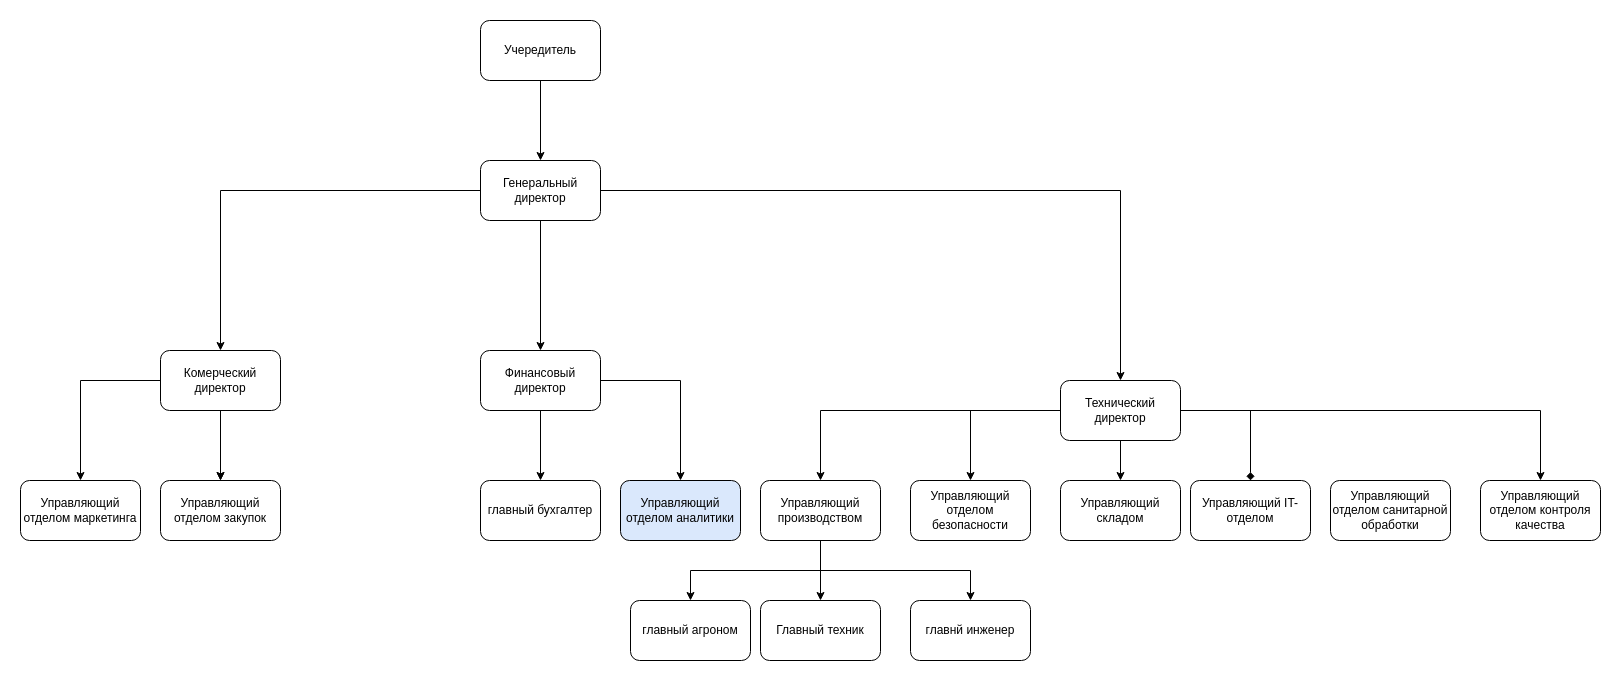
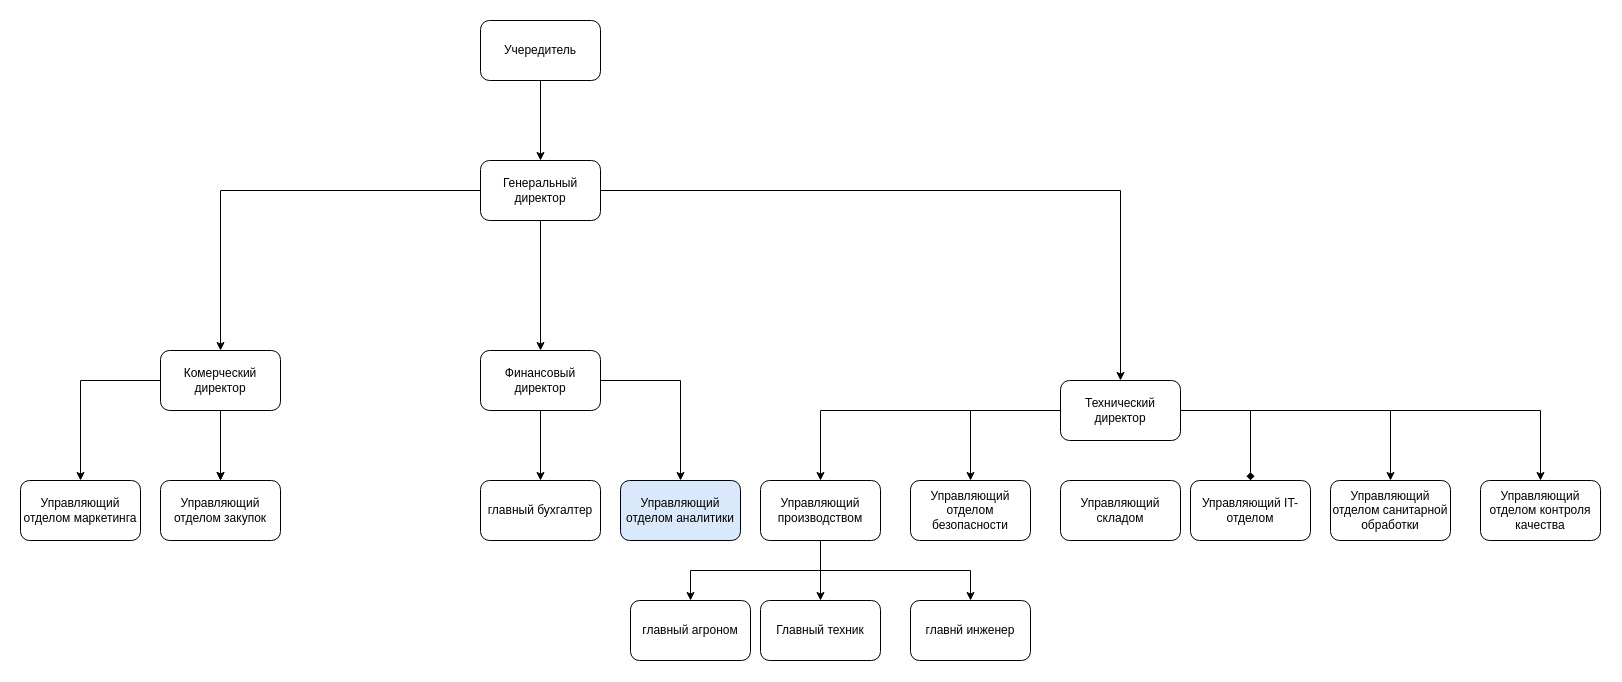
none -> (1391, 443)
(1121, 457) -> none
